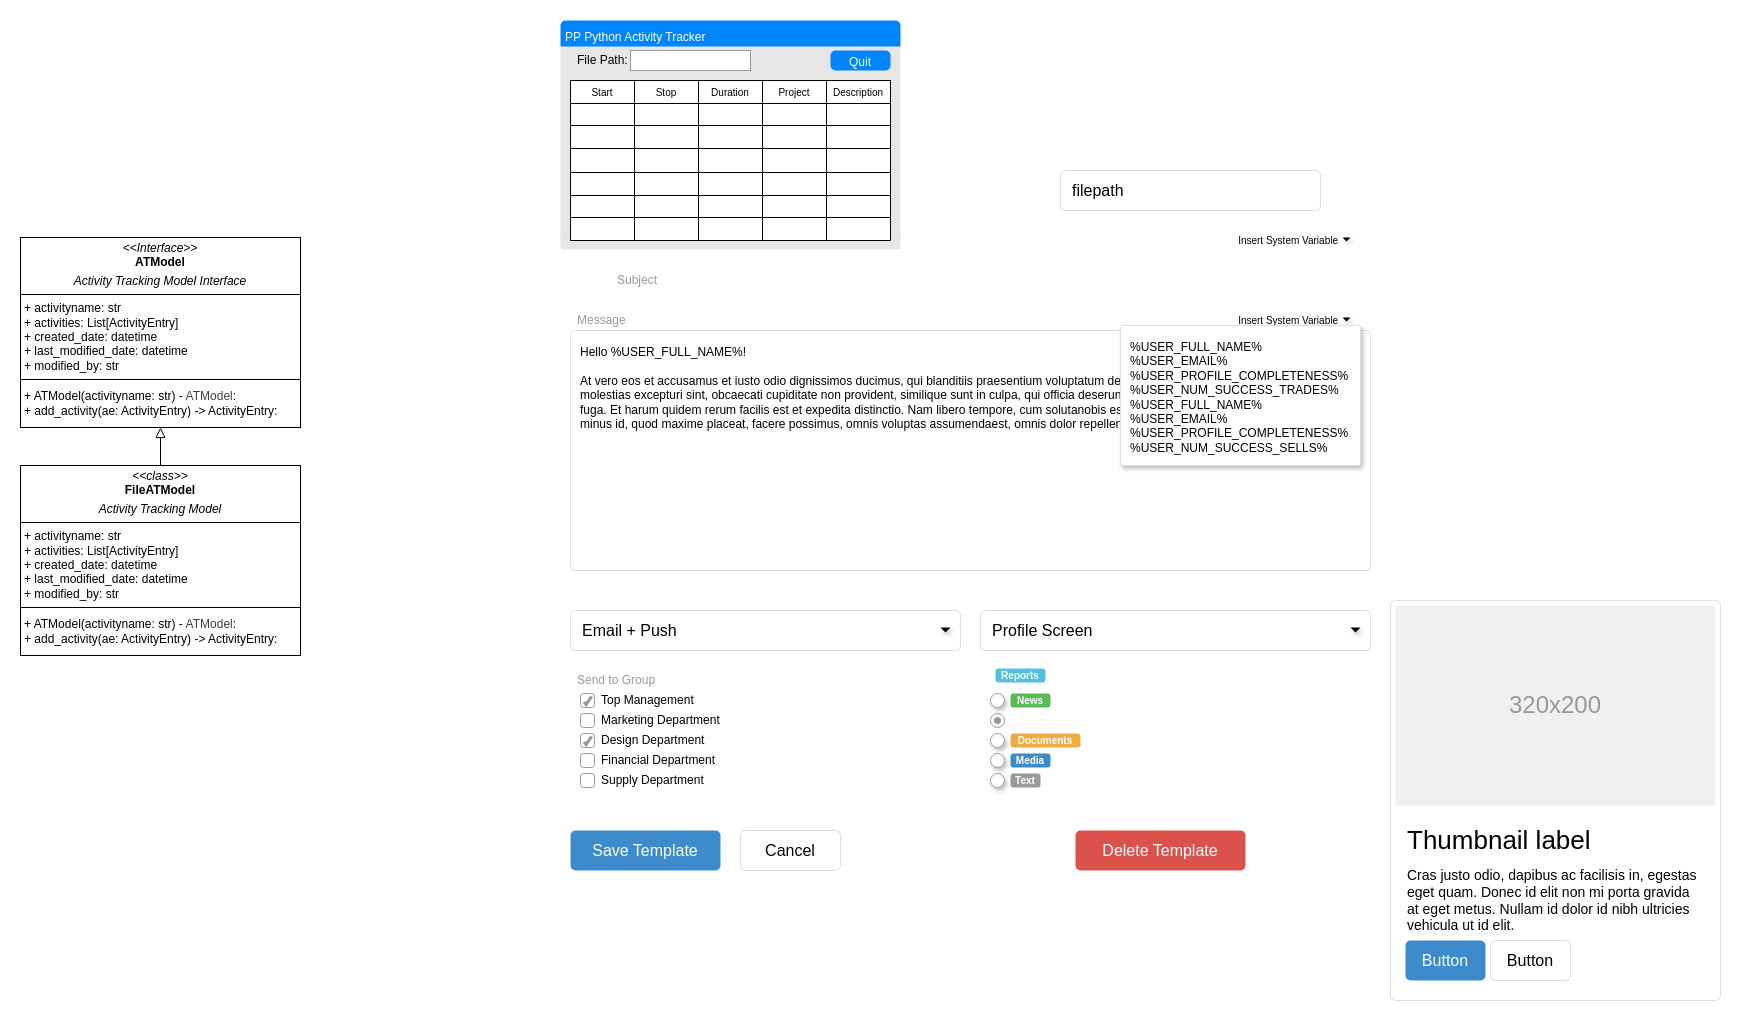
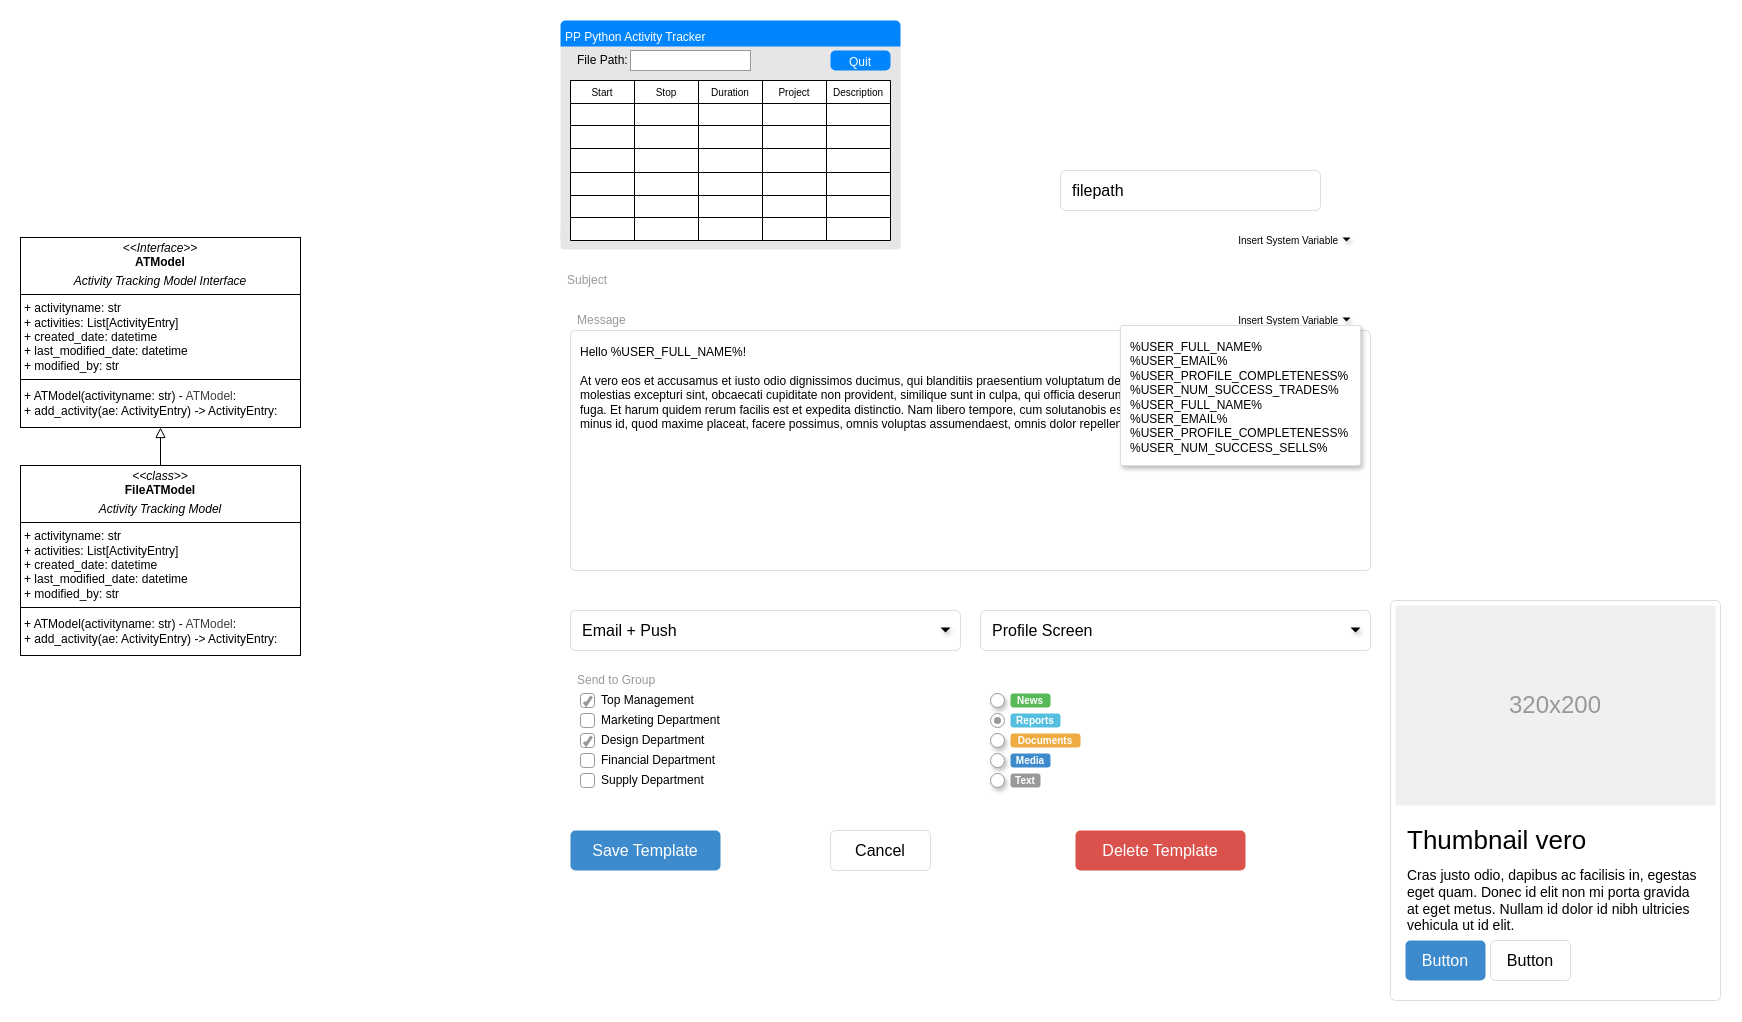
(711, 281) -> (661, 281)
(1021, 676) -> (1036, 721)
(1500, 841) -> (1499, 841)
(791, 851) -> (881, 851)
